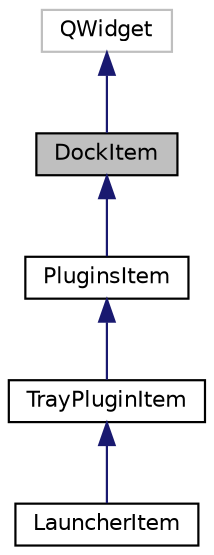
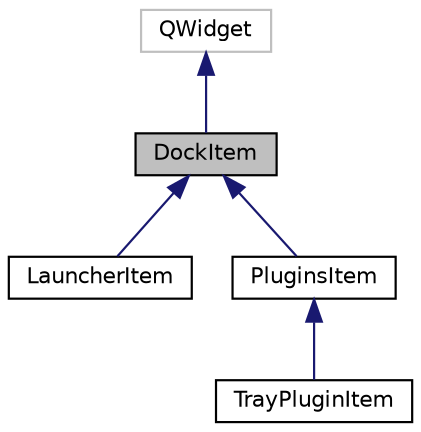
(107, 474) -> (146, 225)
